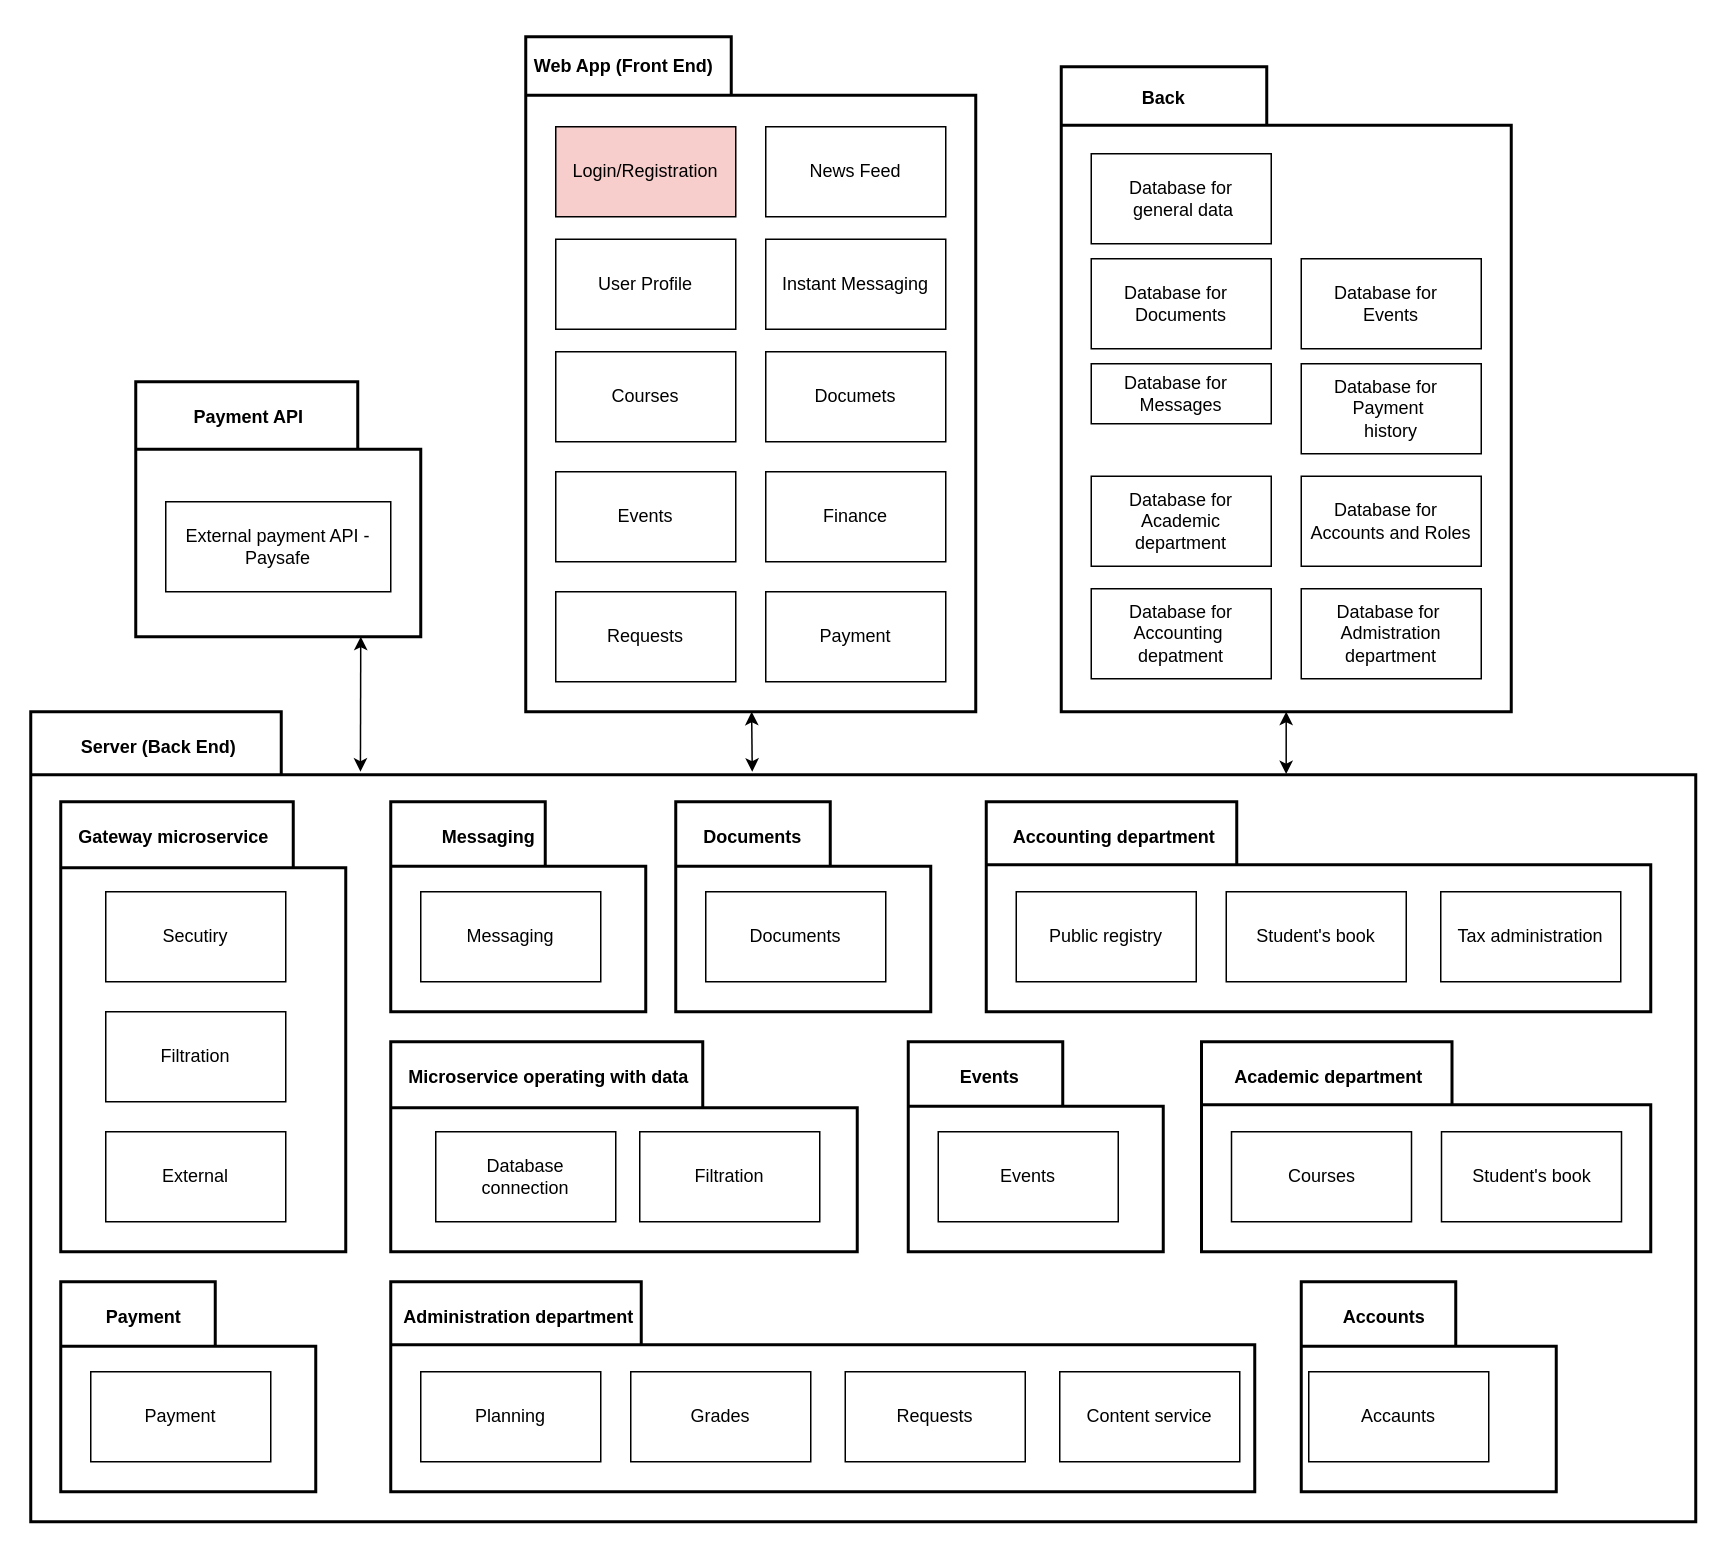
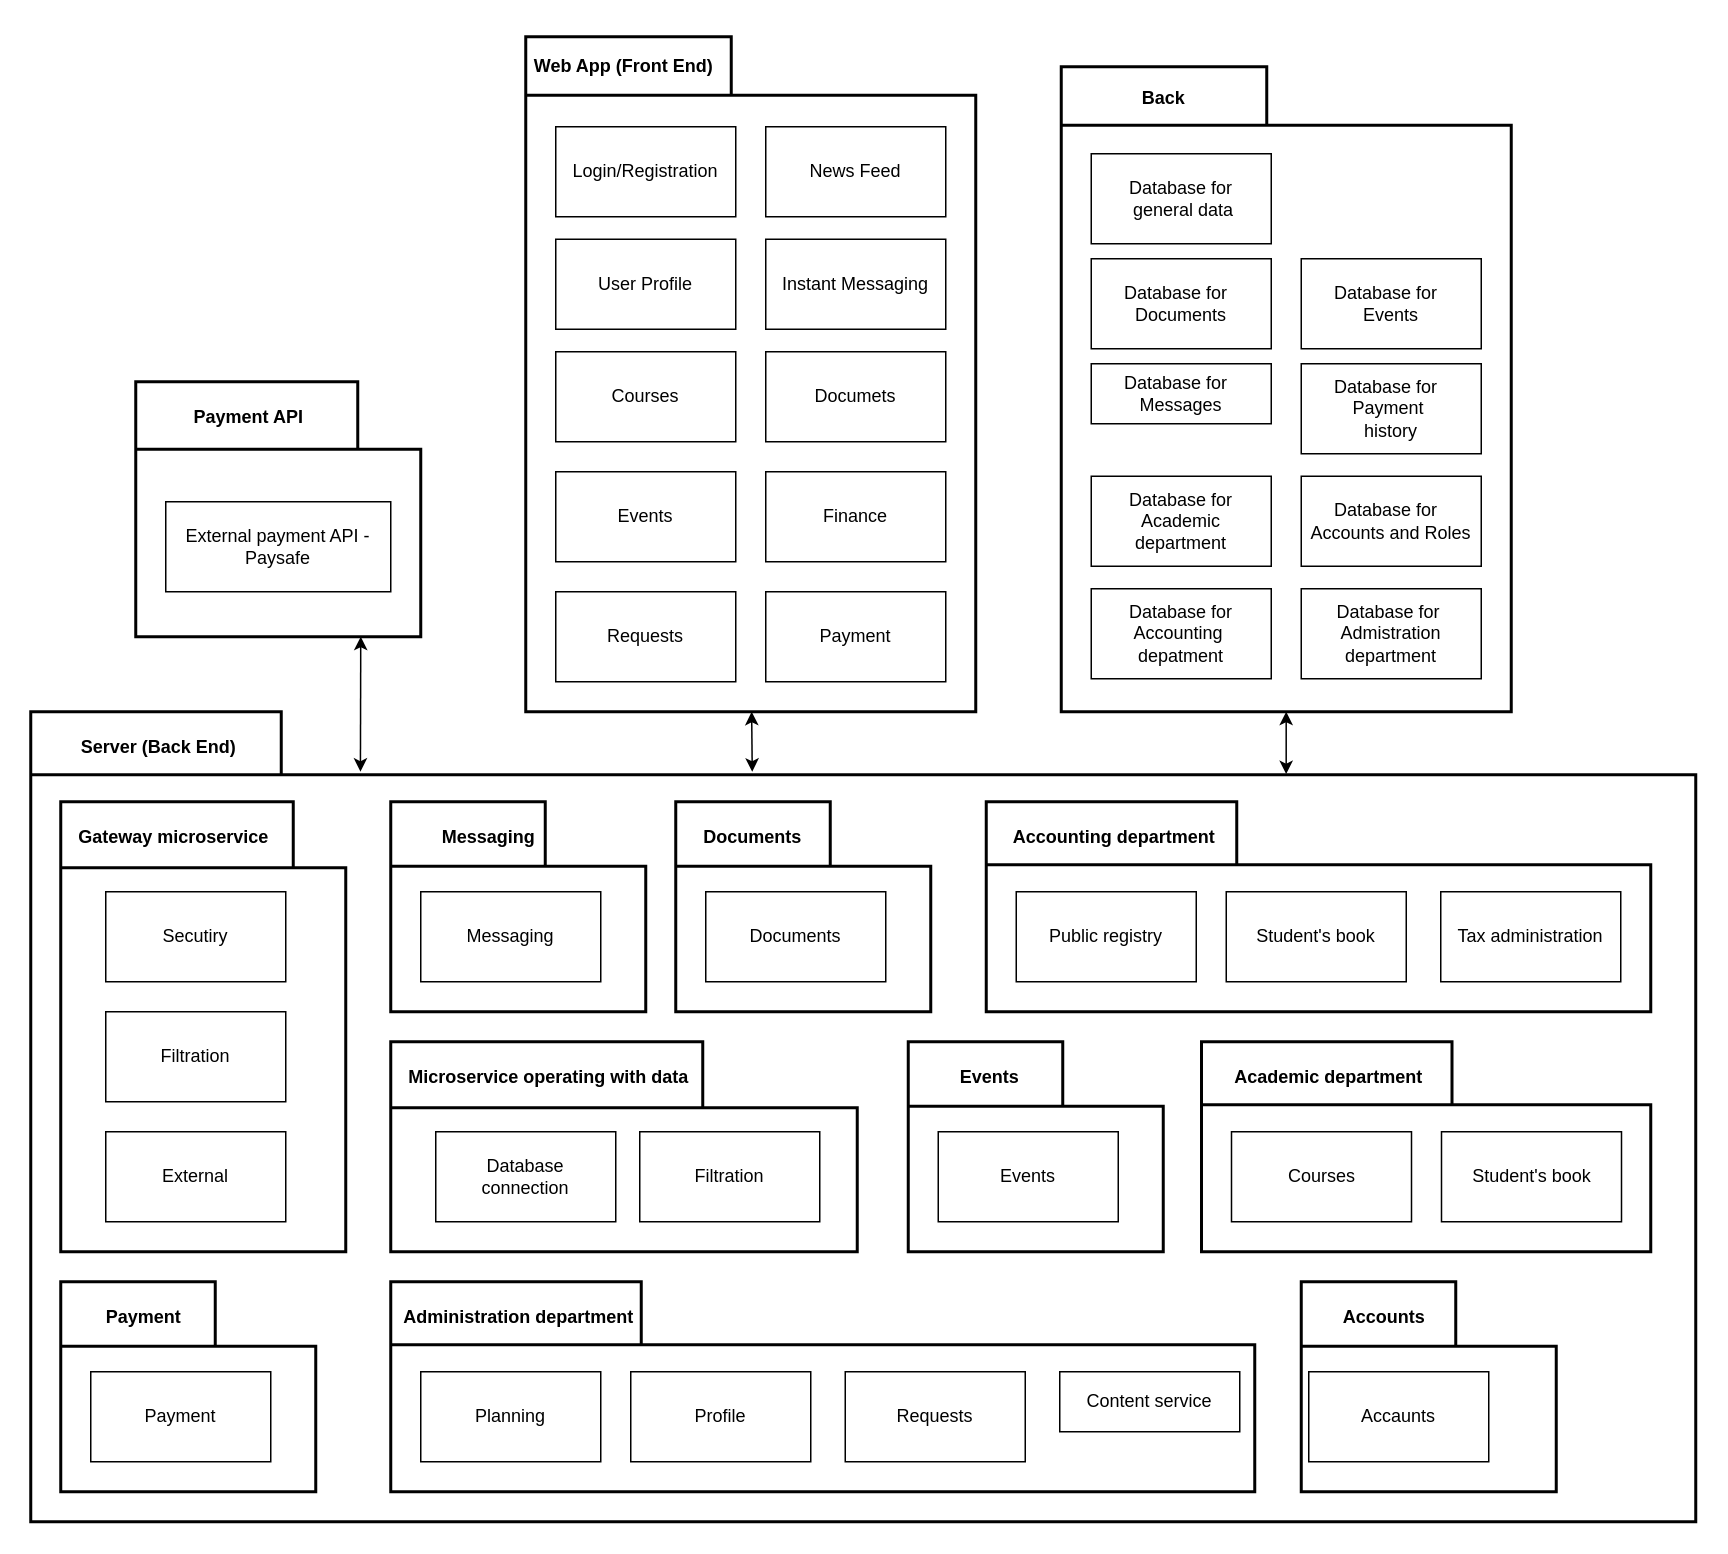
(646, 172) -> (646, 172)
(721, 1417) -> (721, 1417)
(1150, 1417) -> (1150, 1402)
